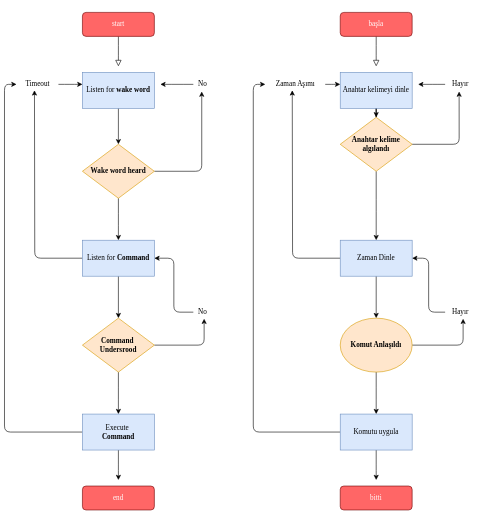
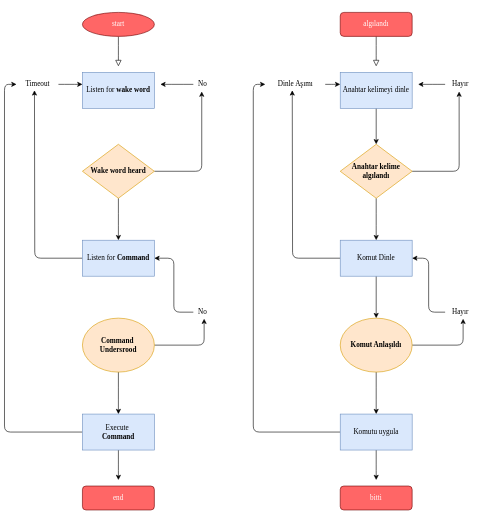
(119, 24) -> (119, 24)
(377, 24) -> (377, 24)
(296, 84) -> (296, 84)
(119, 124) -> none
(377, 144) -> (377, 171)
(377, 258) -> (377, 258)
(119, 295) -> none
(119, 345) -> (119, 345)
